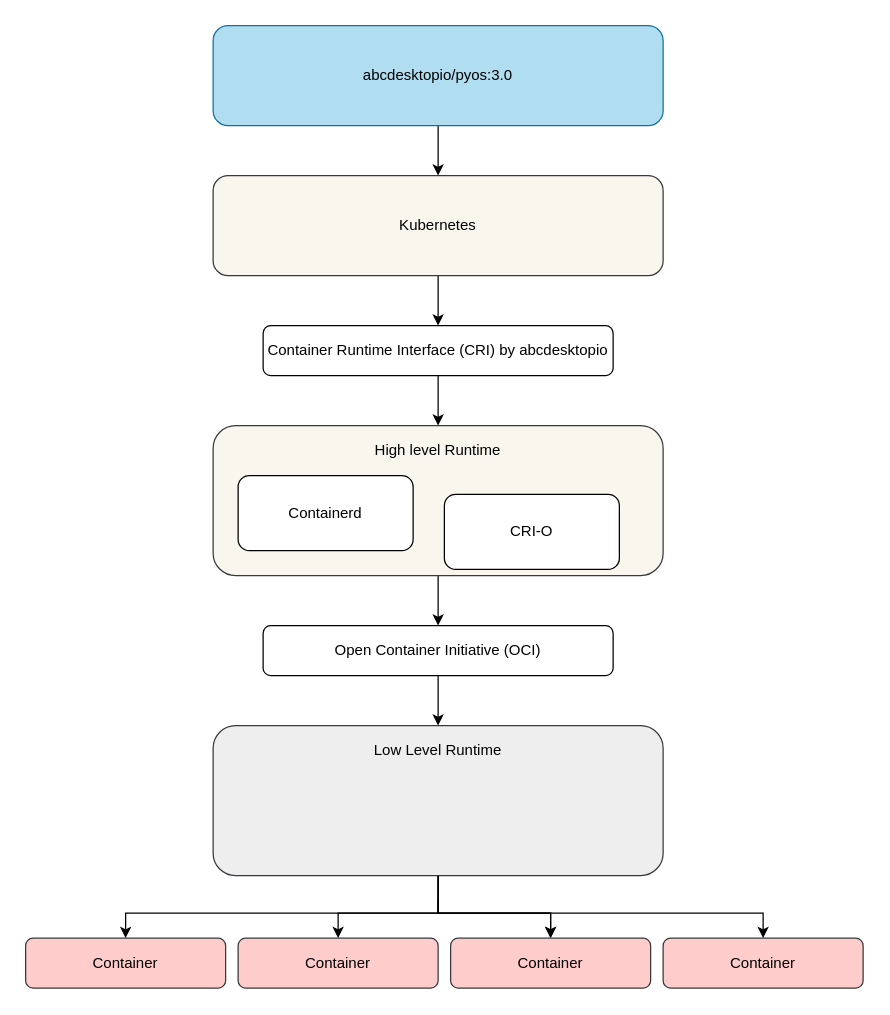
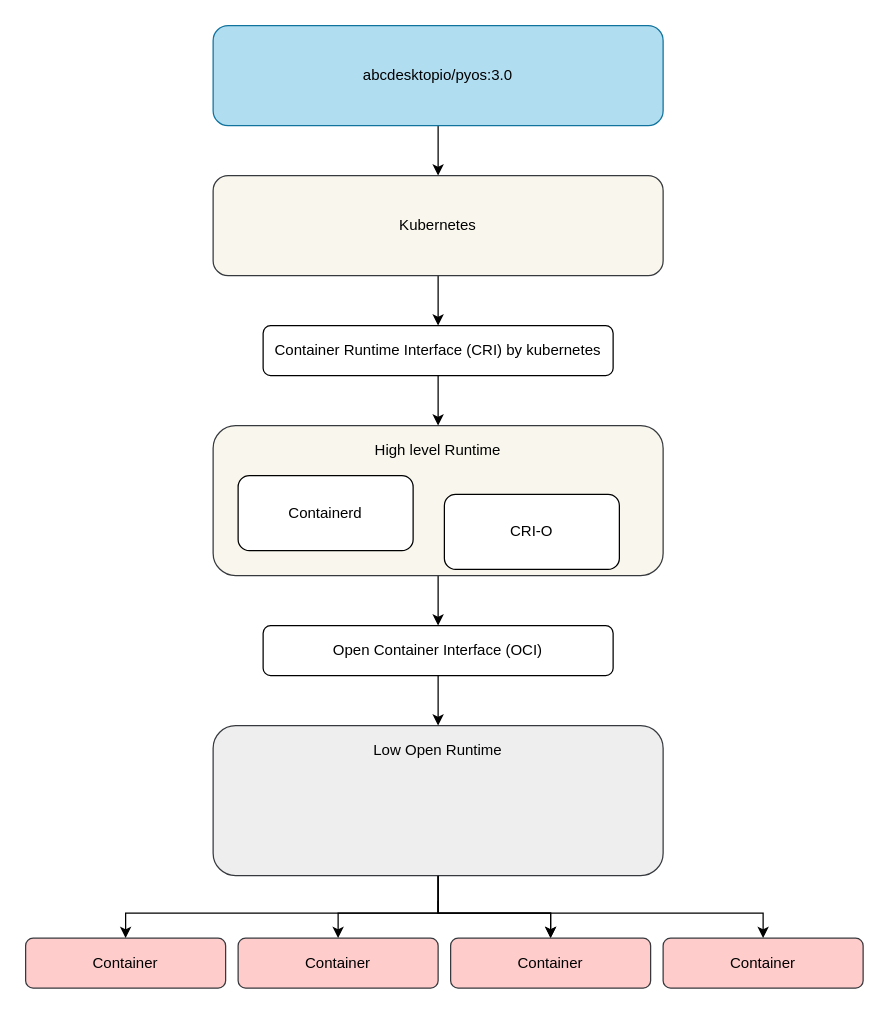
(438, 351) -> (438, 351)
(438, 651) -> (438, 651)
(438, 751) -> (438, 751)
